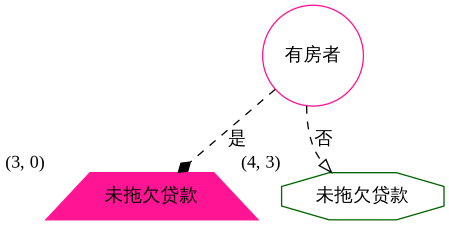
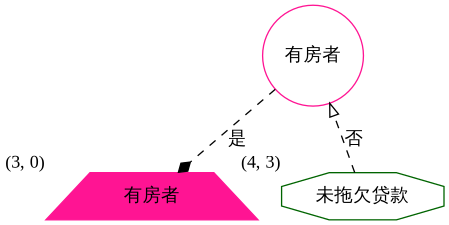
(310, 136) -> (345, 144)
(152, 196) -> (152, 196)
